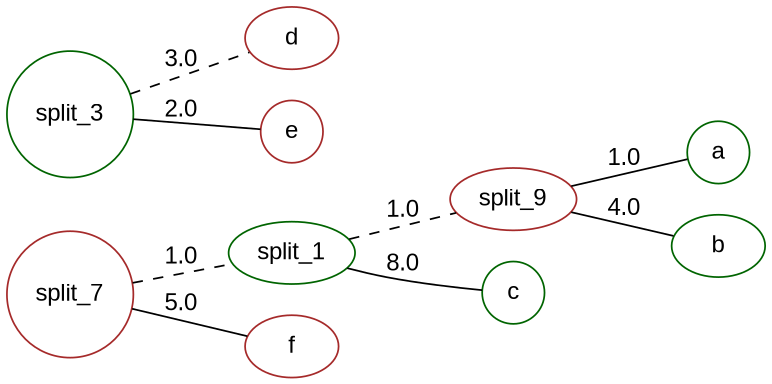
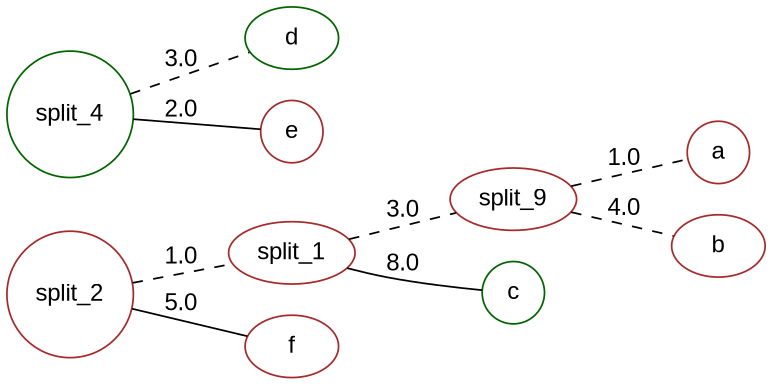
(292, 38) -> (292, 38)
(70, 114) -> (70, 114)
(718, 152) -> (718, 152)
(629, 173) -> (629, 173)
(403, 210) -> (403, 210)
(622, 224) -> (622, 224)
(718, 246) -> (718, 246)
(292, 253) -> (292, 253)
(70, 294) -> (70, 294)
